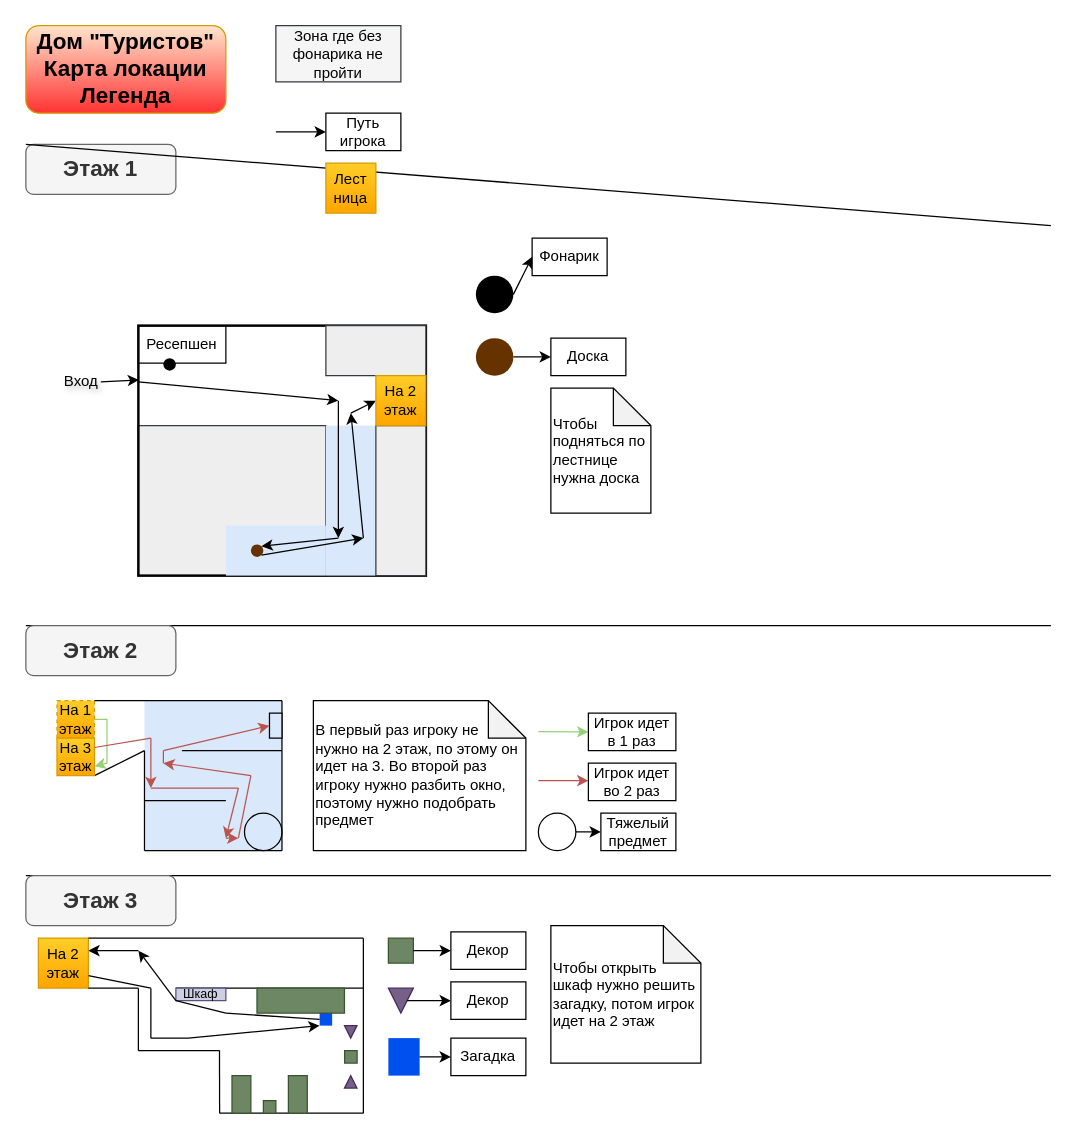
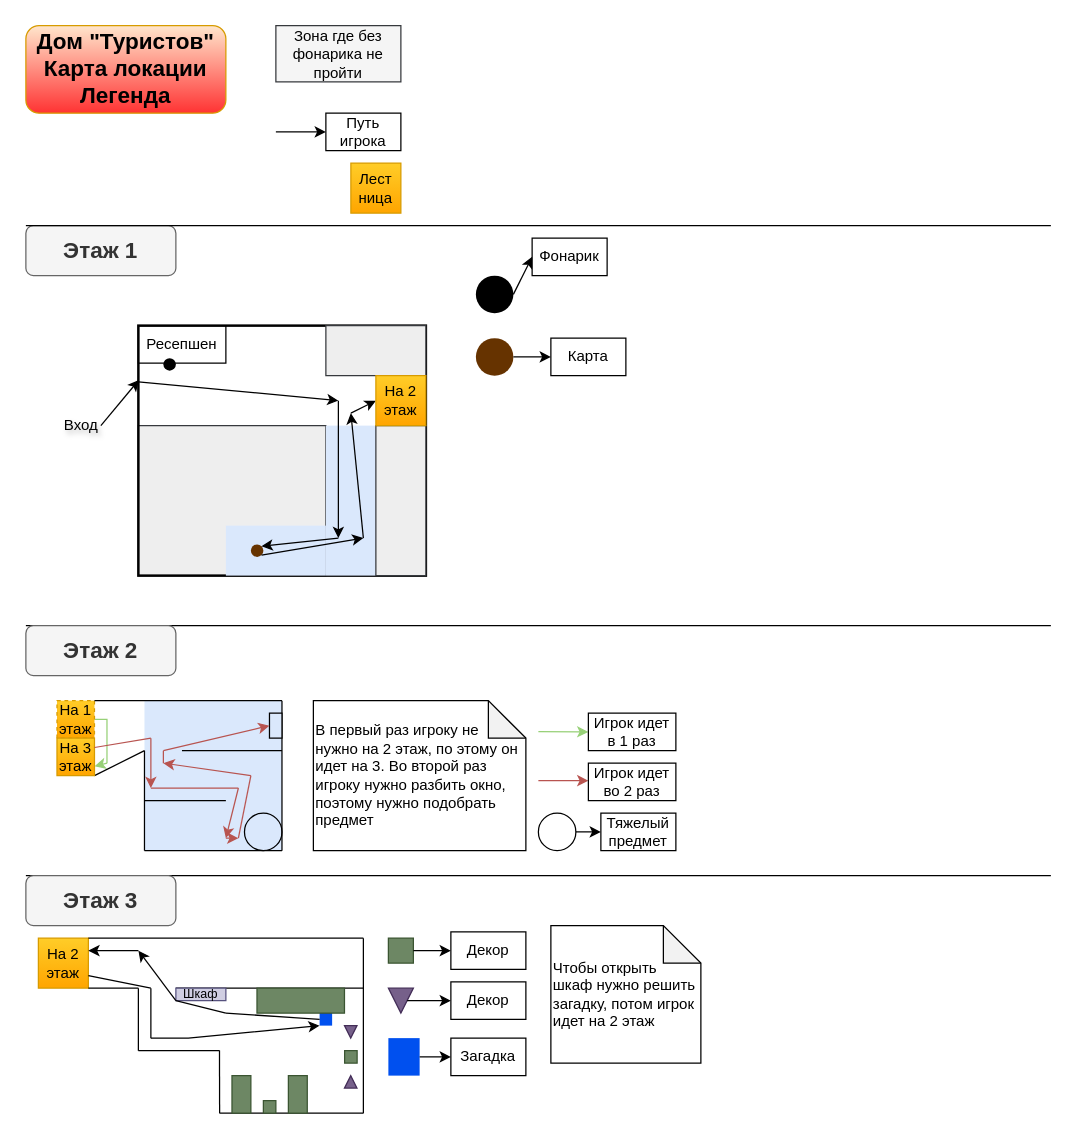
(101, 169) -> (101, 251)
(351, 188) -> (376, 188)
(588, 357) -> (588, 357)
(63, 382) -> (63, 426)
(601, 451) -> none
